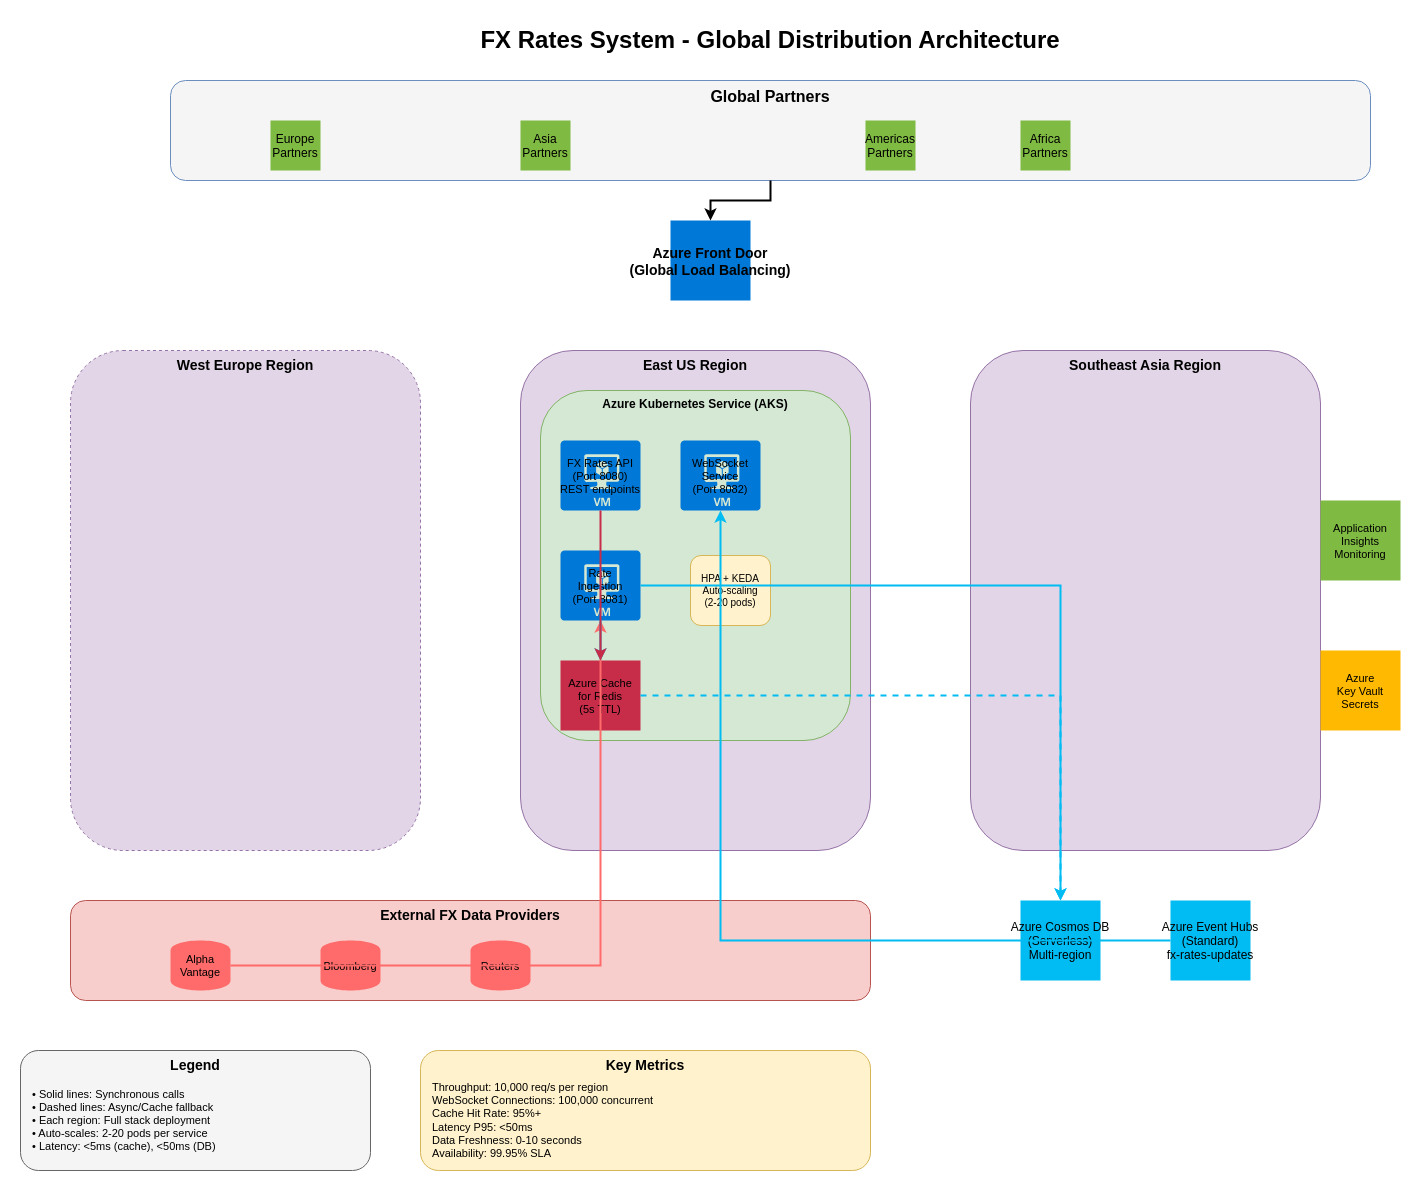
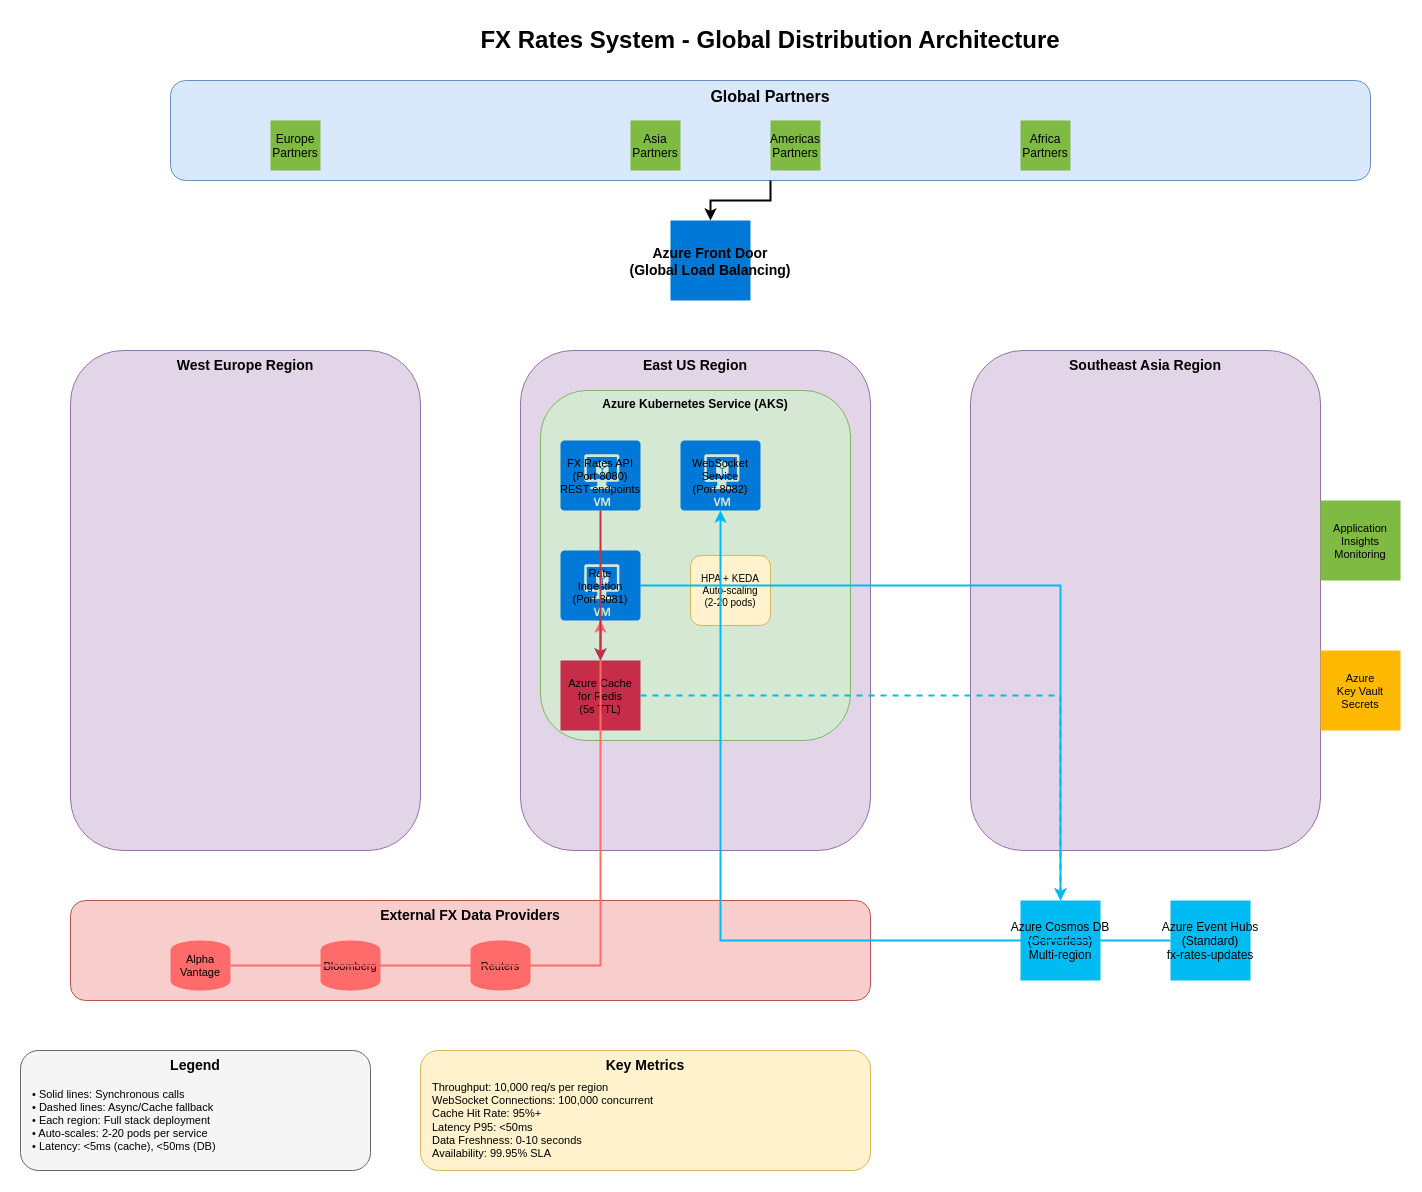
(771, 97) -> (771, 97)
(546, 146) -> (656, 146)
(891, 146) -> (796, 146)
(246, 601) -> (246, 601)
